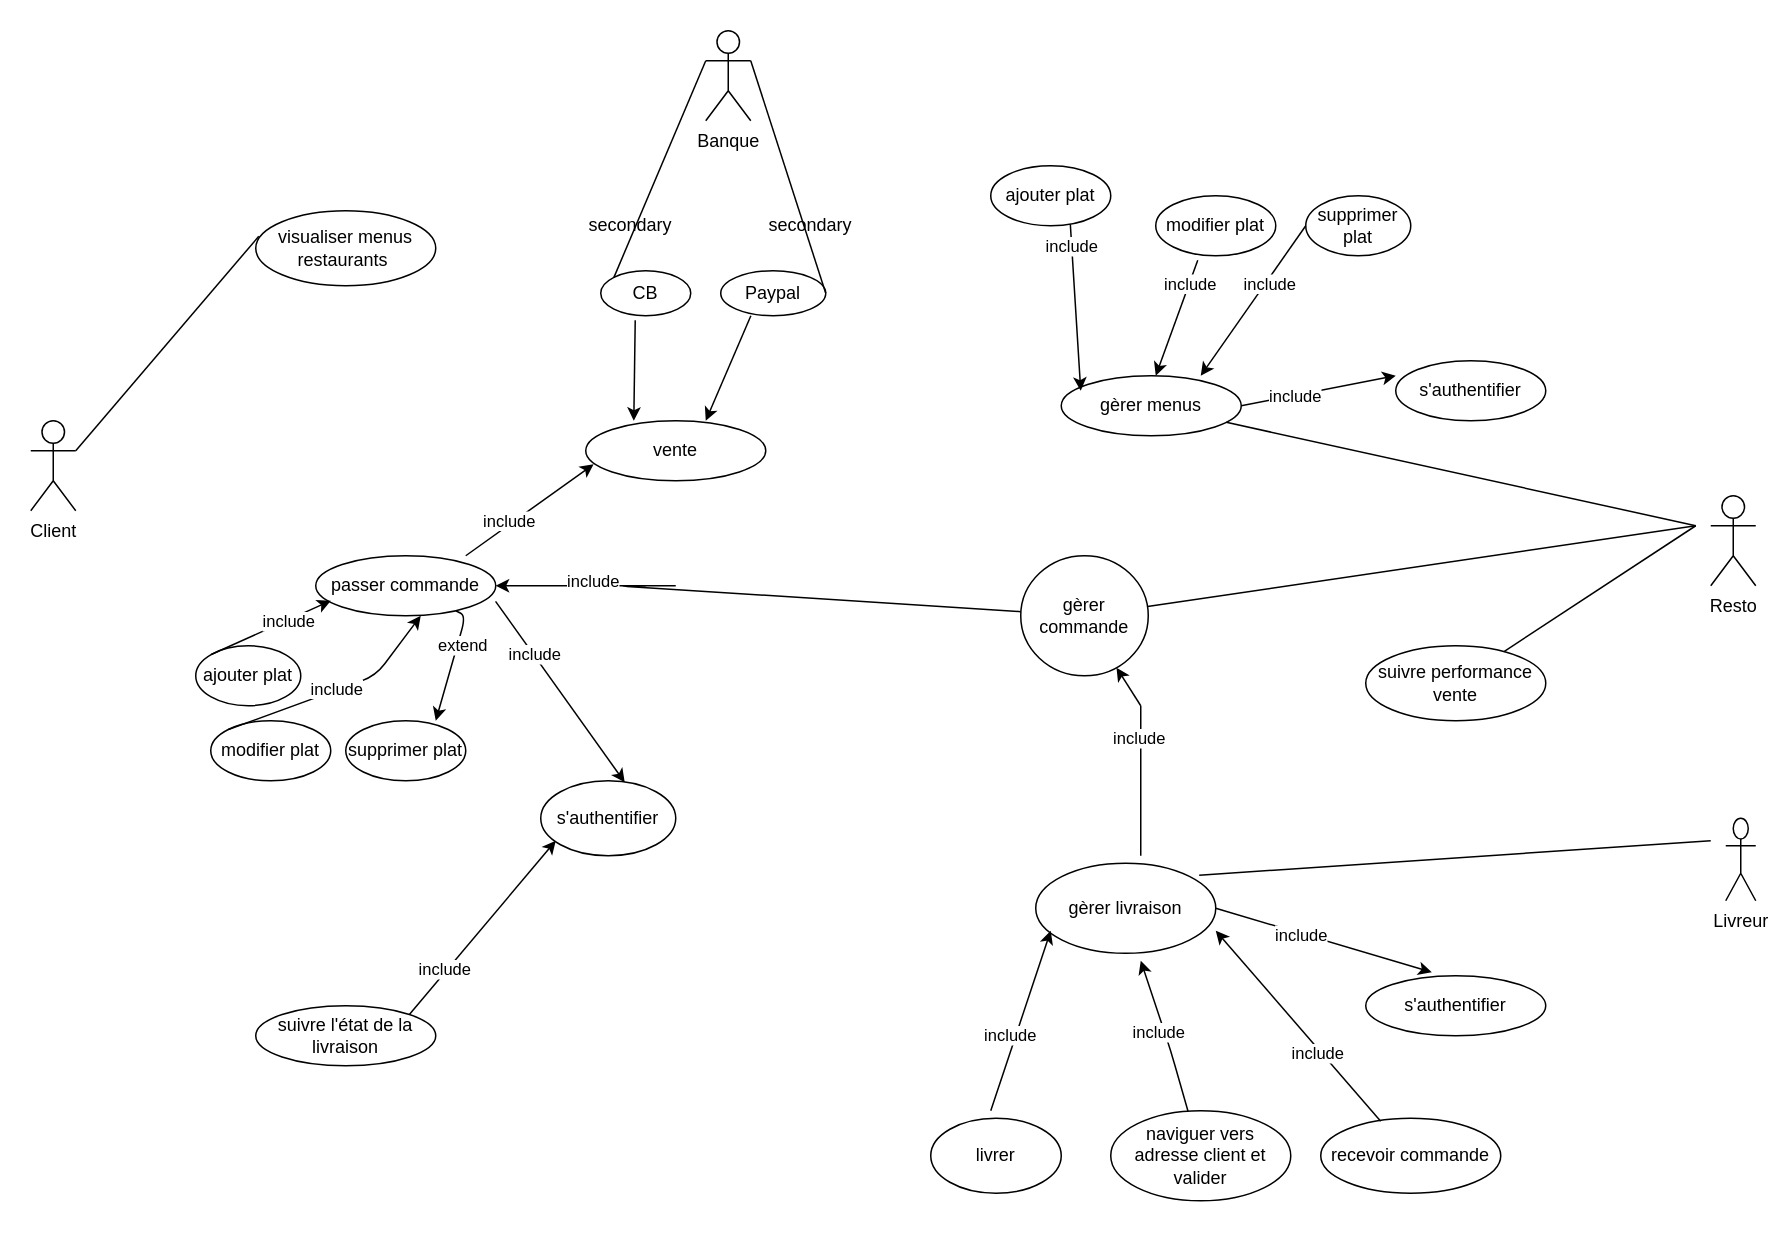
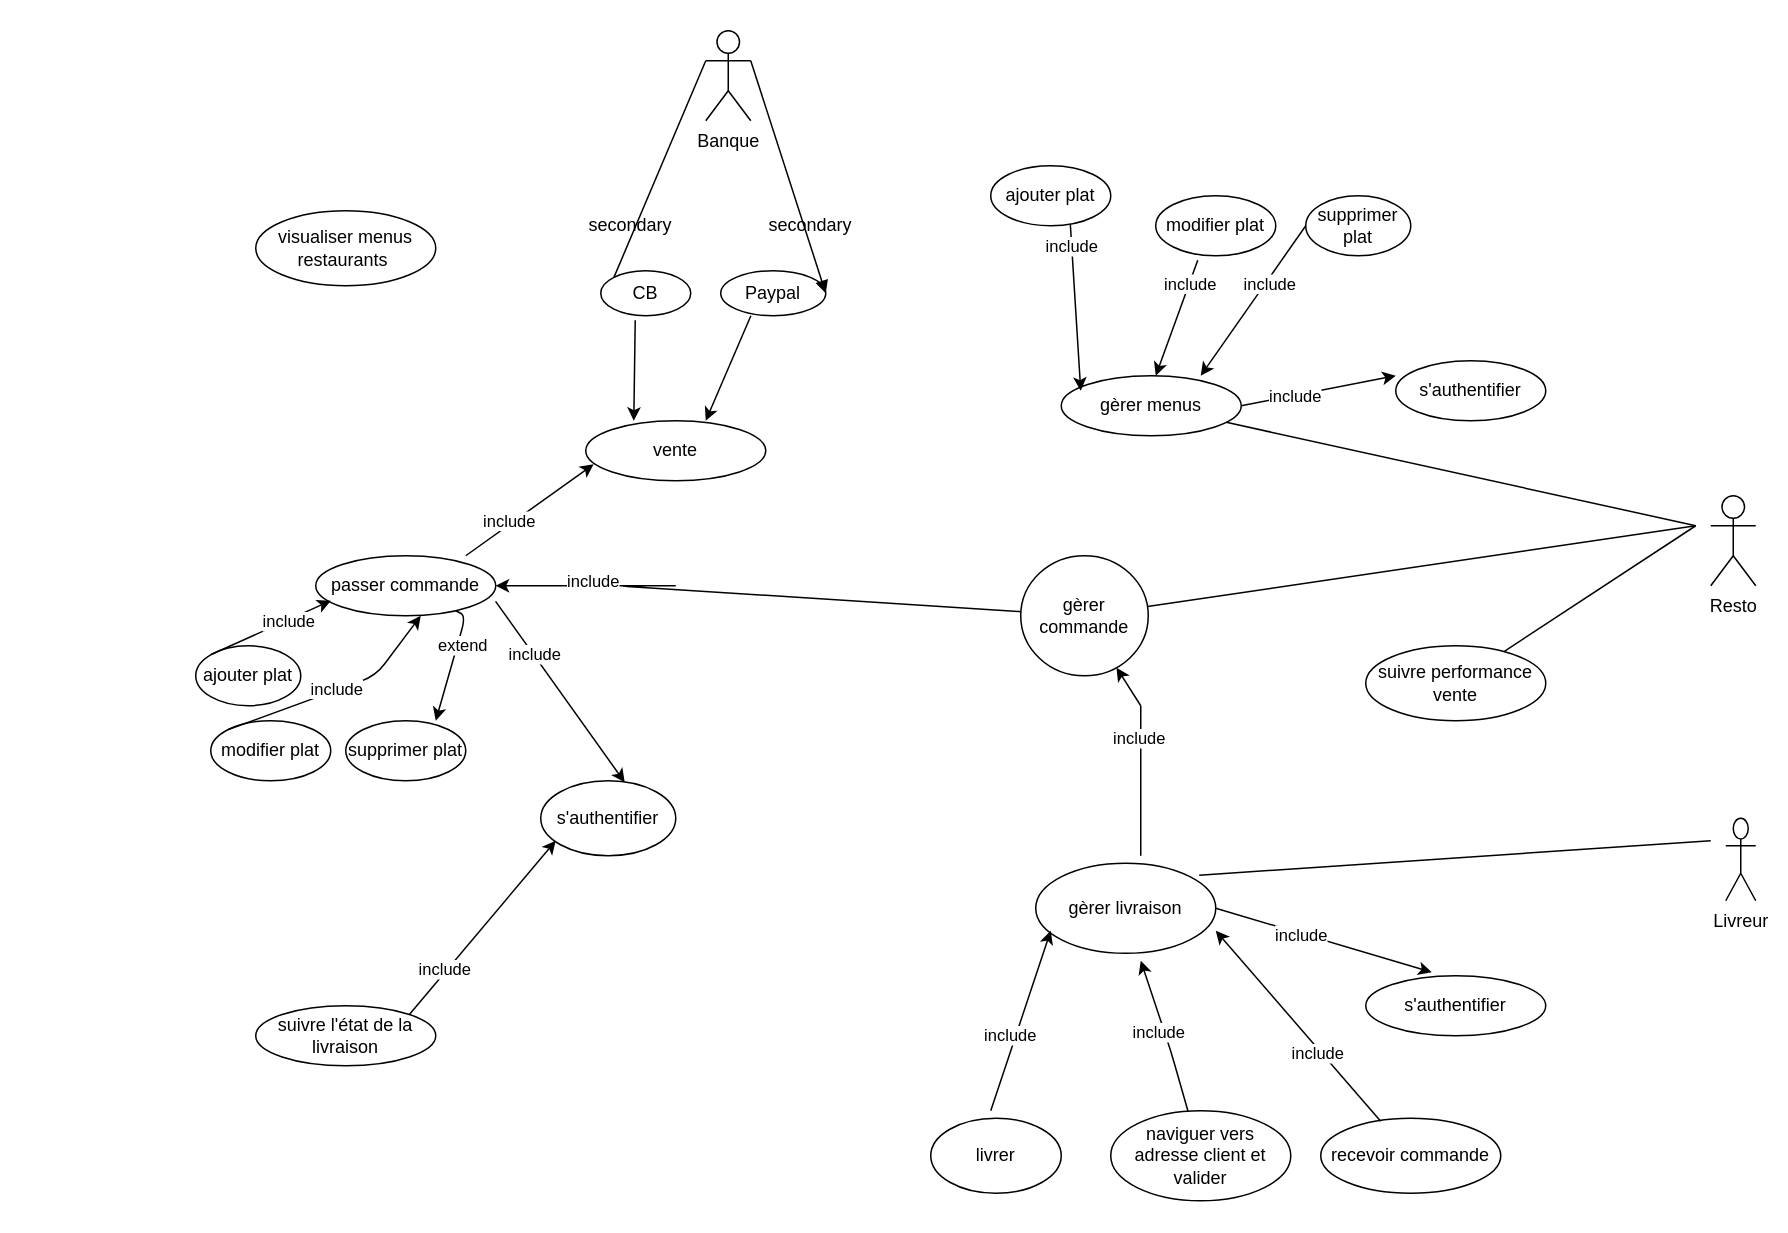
(823, 285) -> (821, 280)
(168, 343) -> none
(53, 466) -> none
